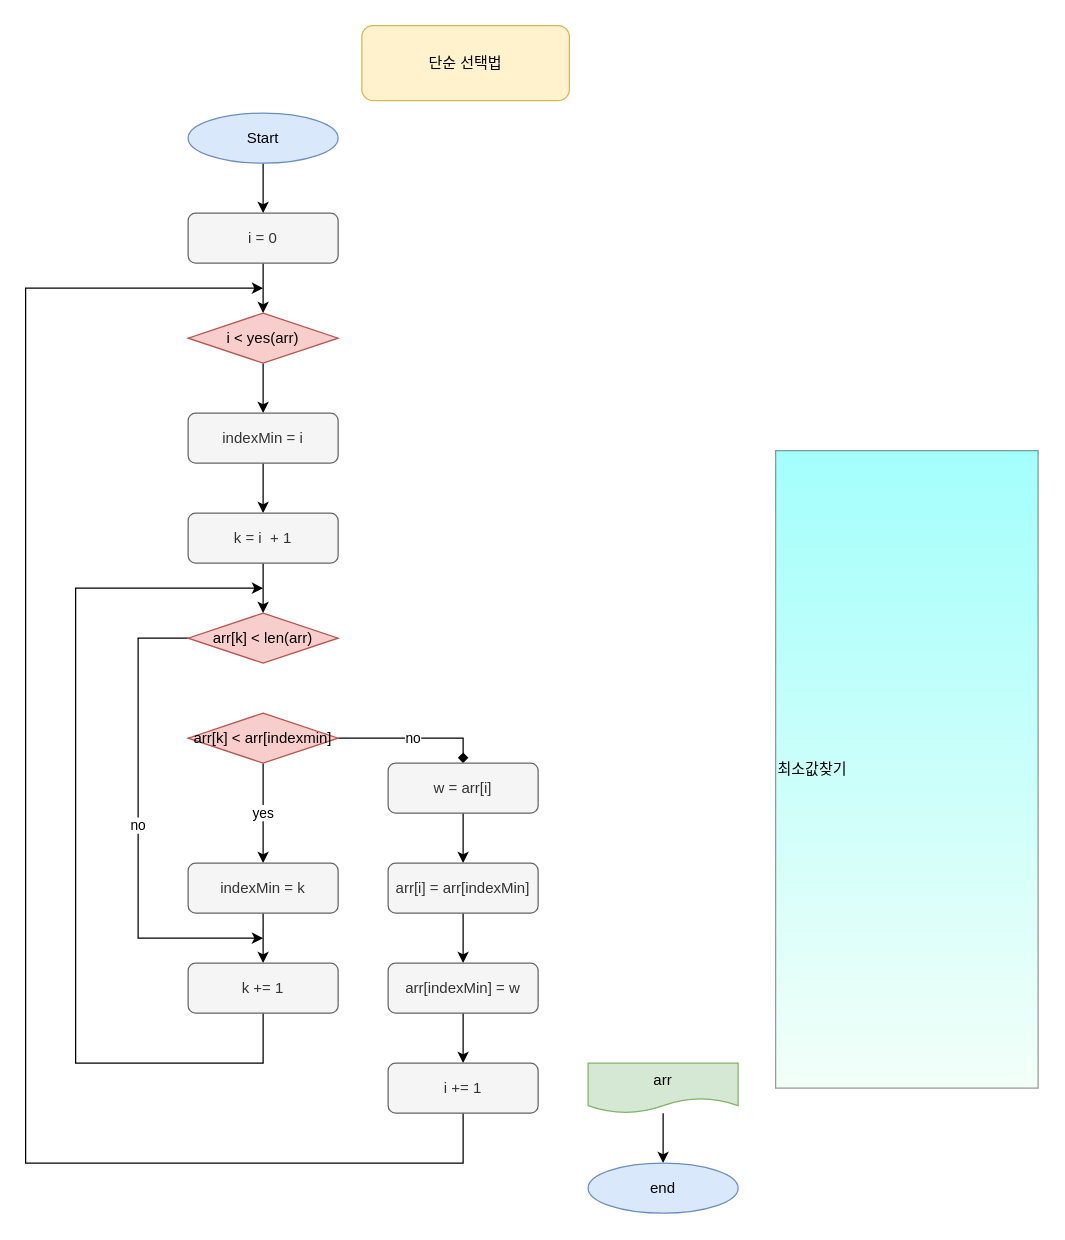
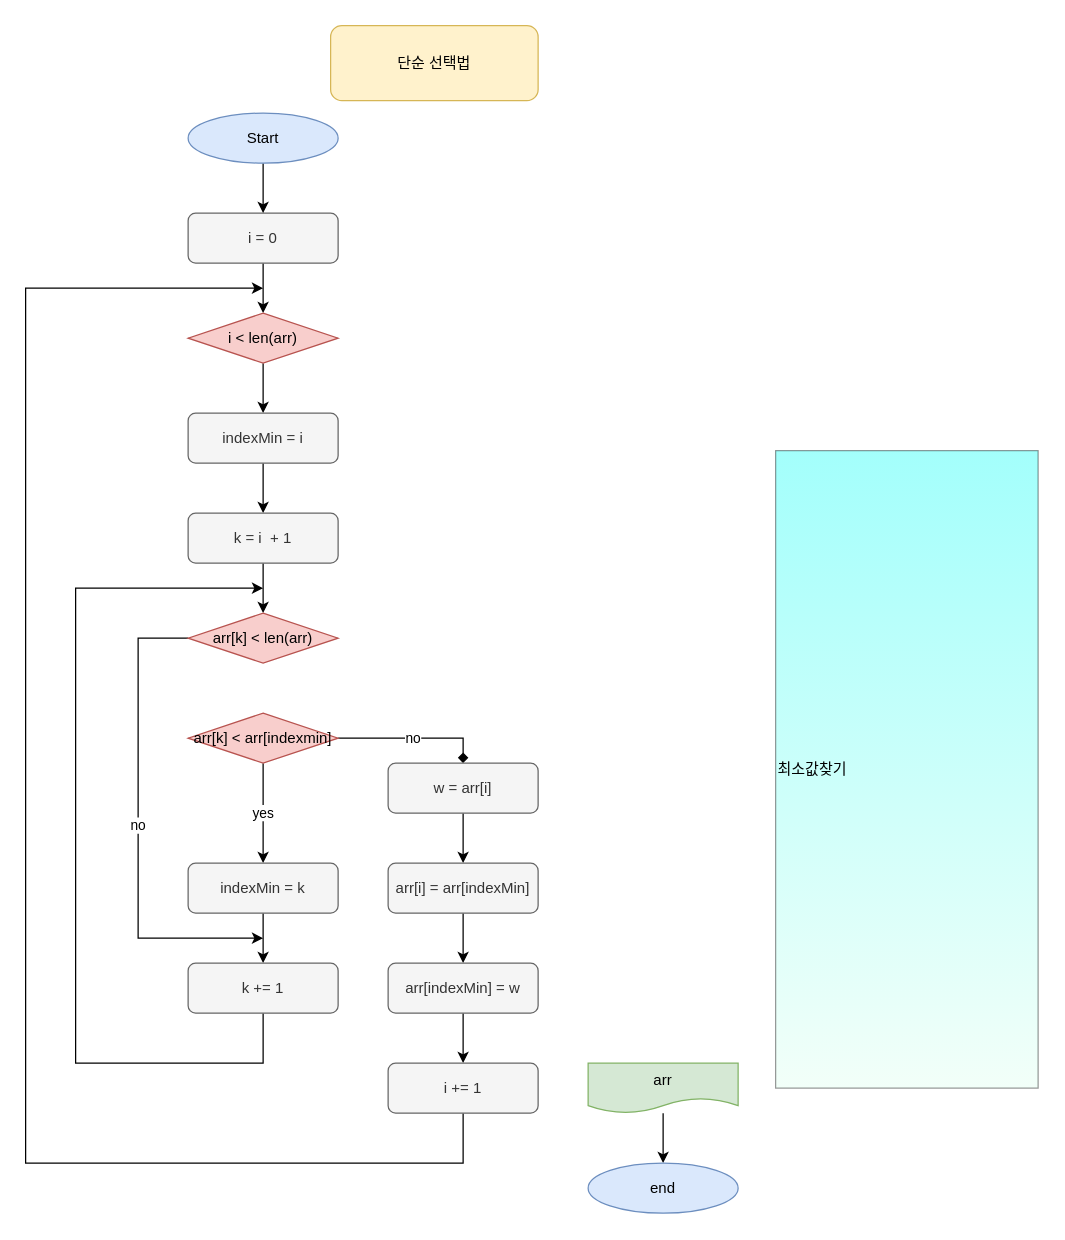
(466, 63) -> (434, 63)
(263, 338) -> (263, 338)
